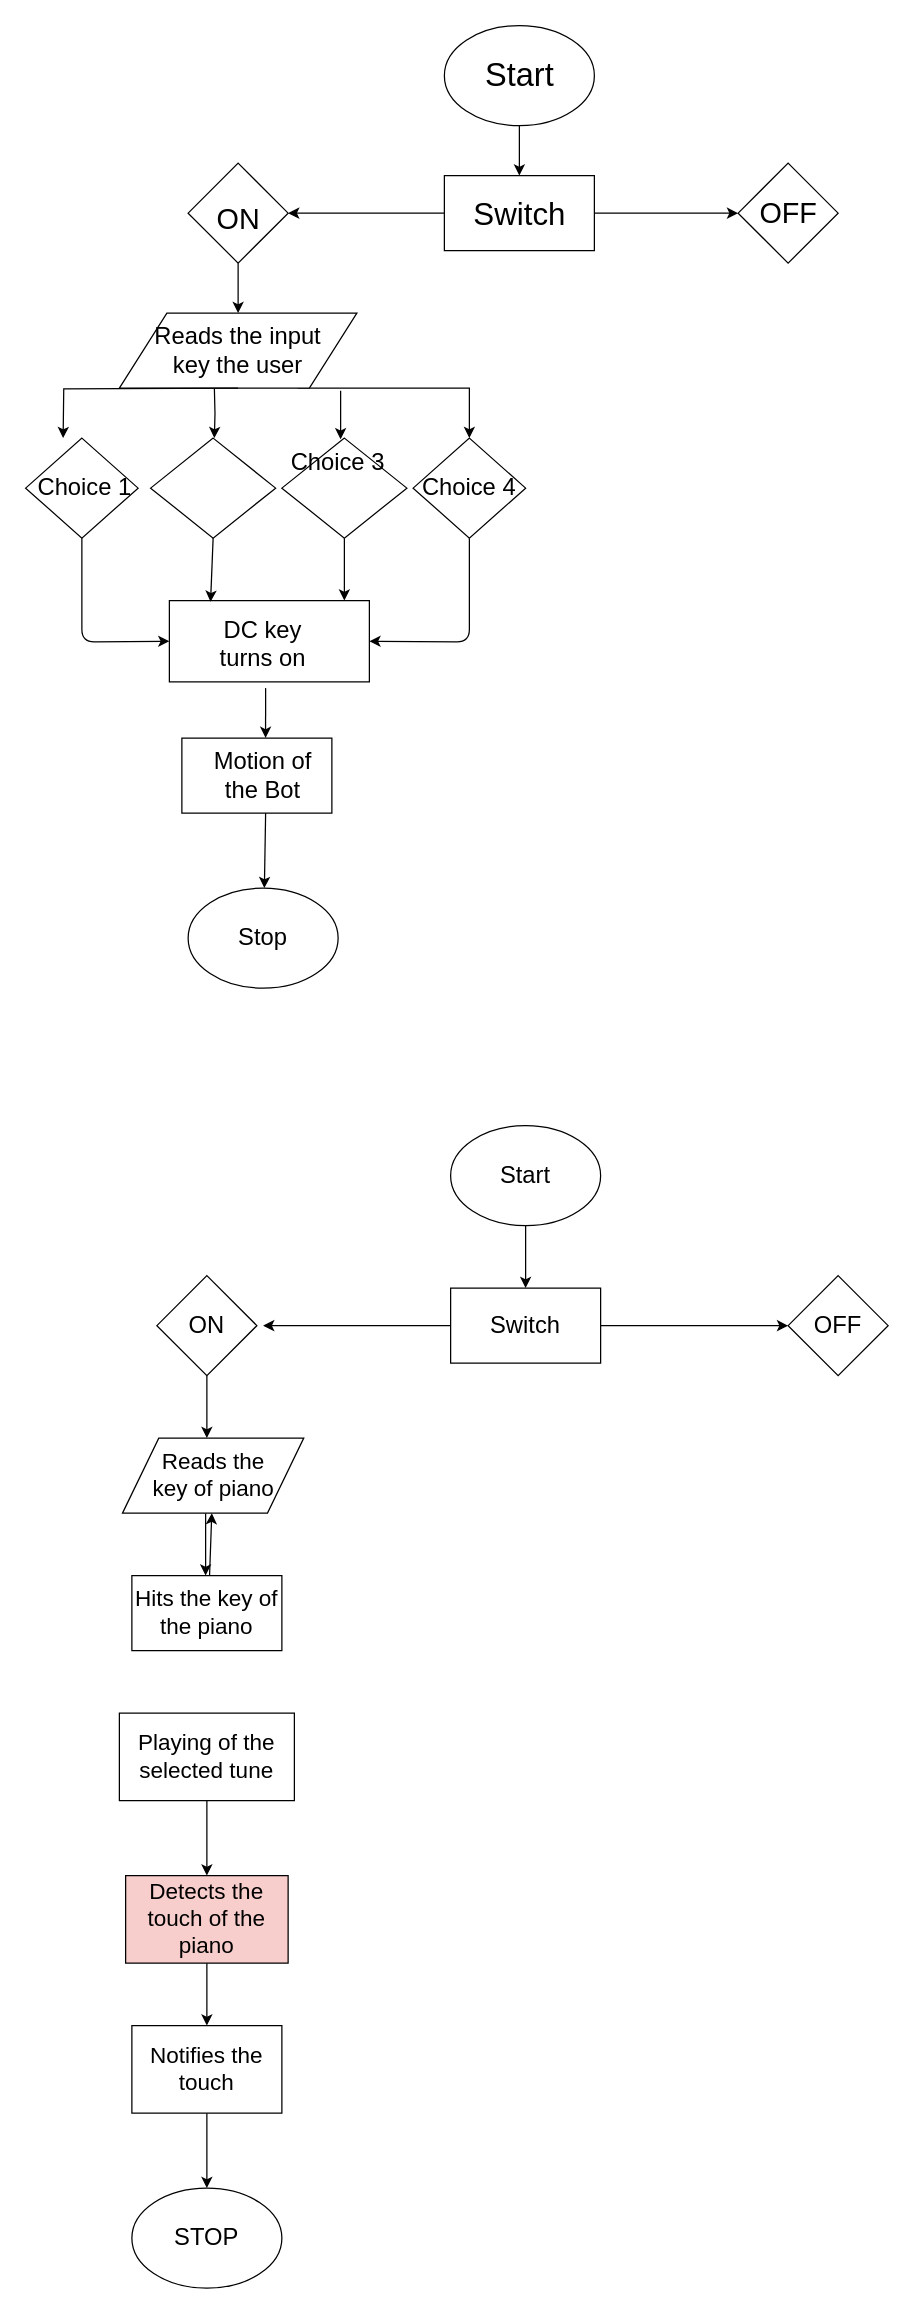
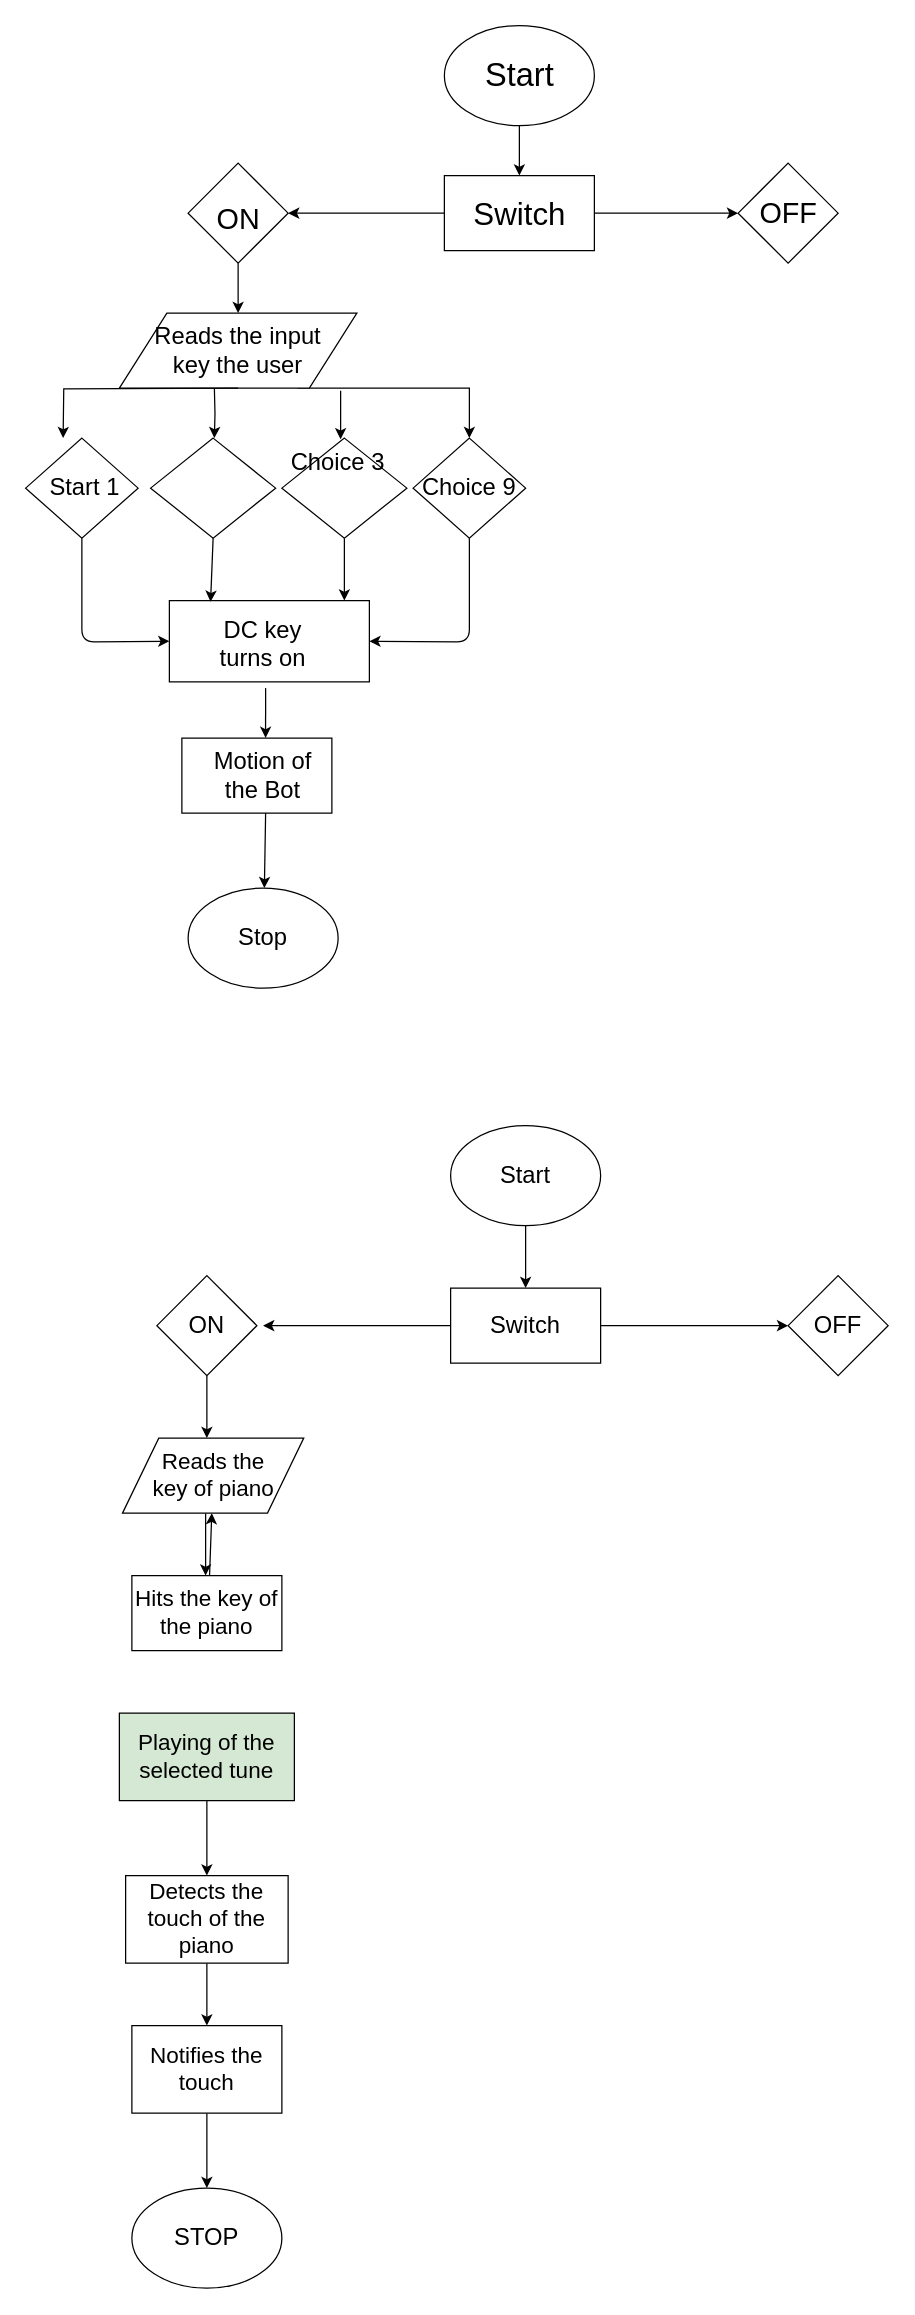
(85, 488) -> (85, 488)
(469, 488) -> (469, 488)
(207, 1757) -> (207, 1757)
(207, 1919) -> (207, 1919)
